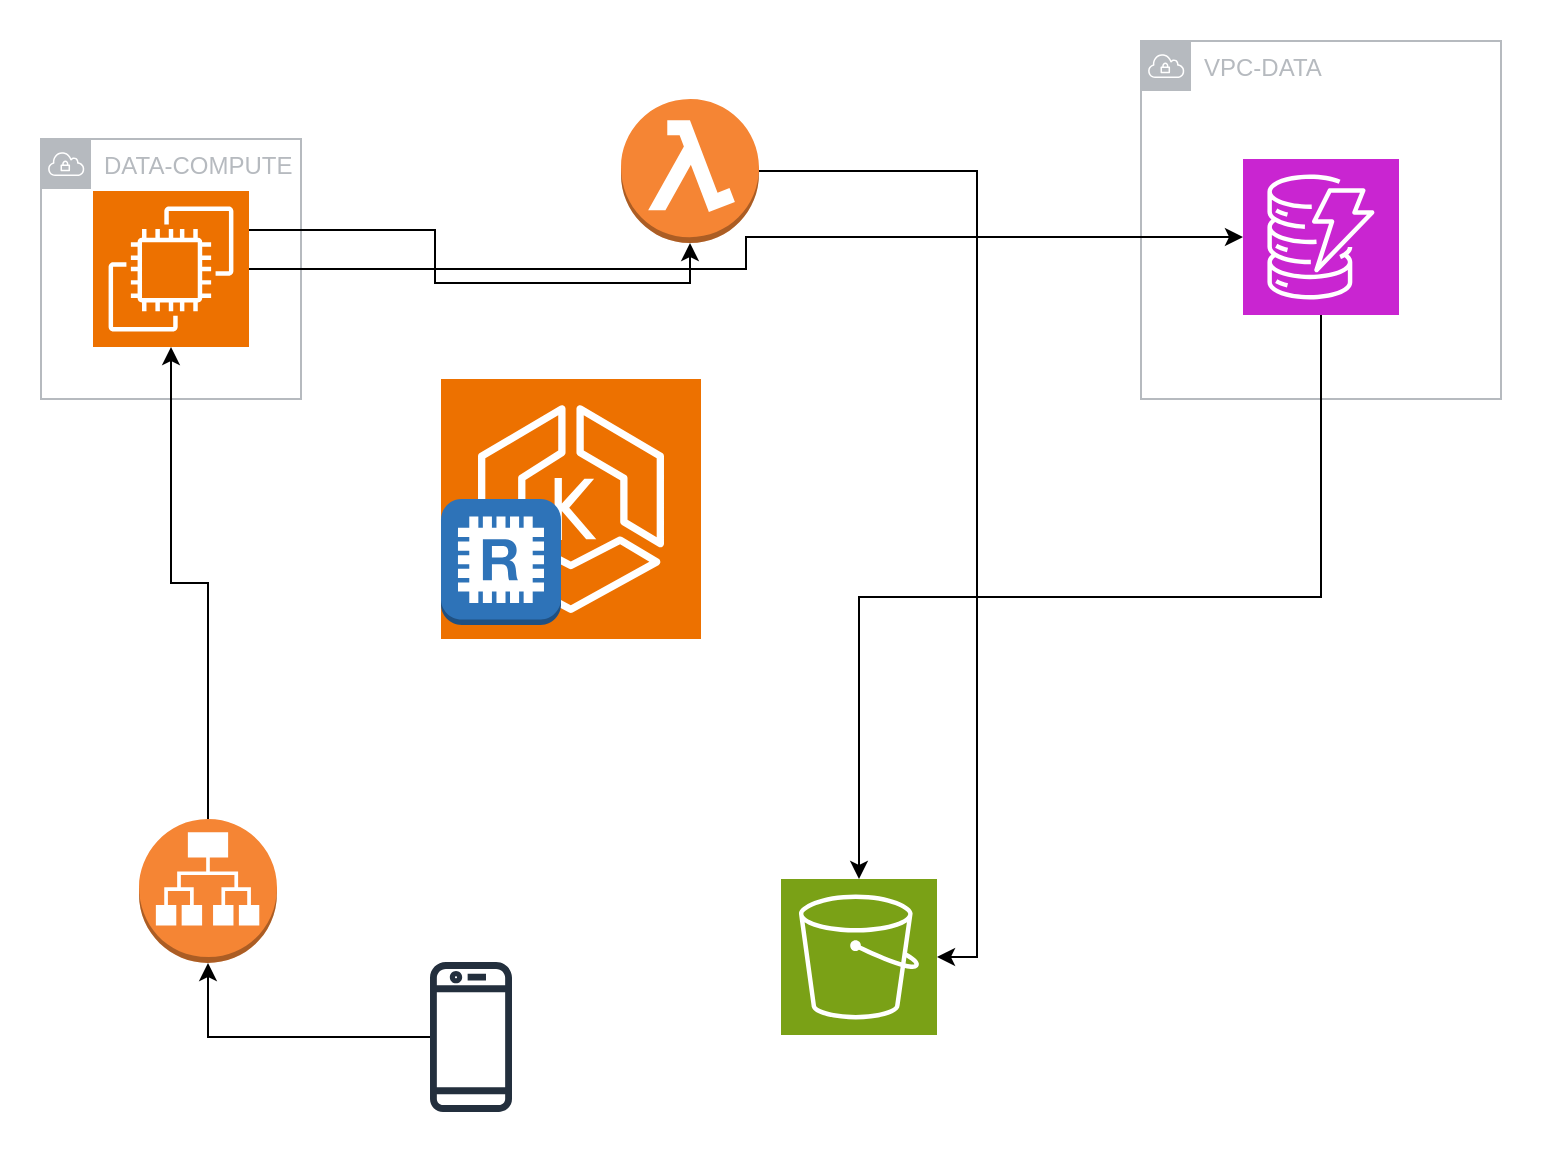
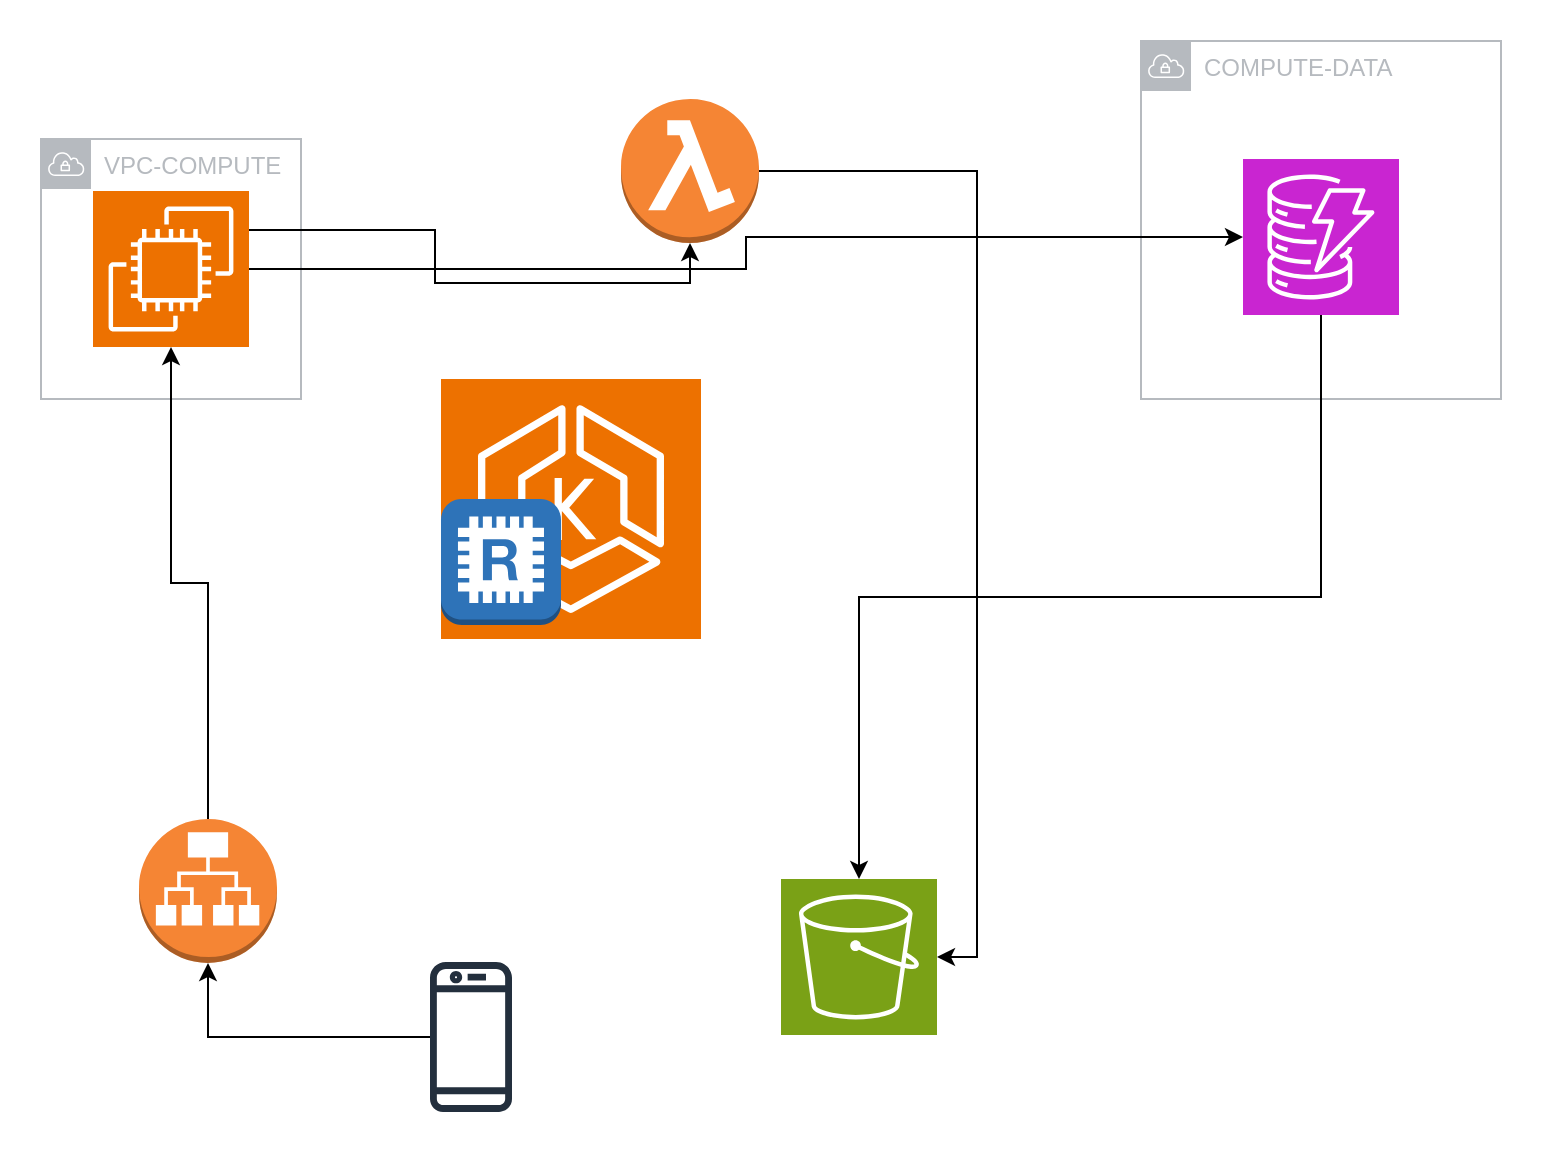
(1259, 69) -> (1286, 69)
(186, 167) -> (179, 167)
